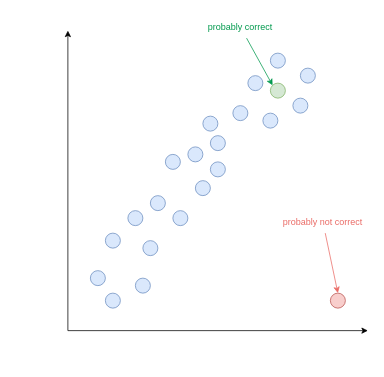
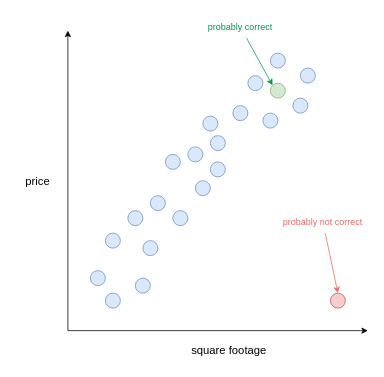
none -> (38, 180)
none -> (229, 349)
